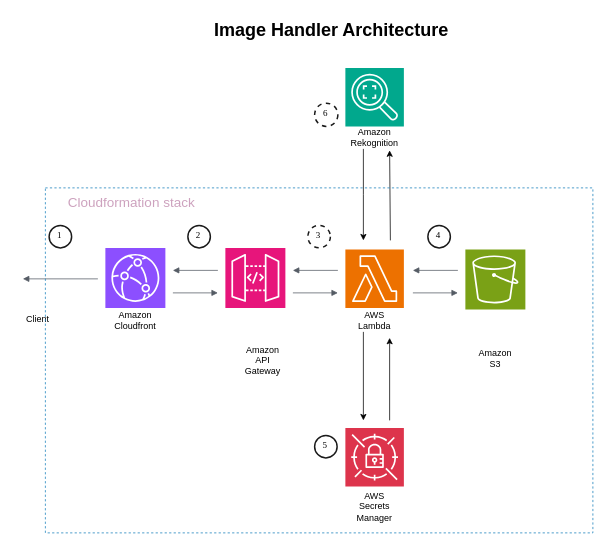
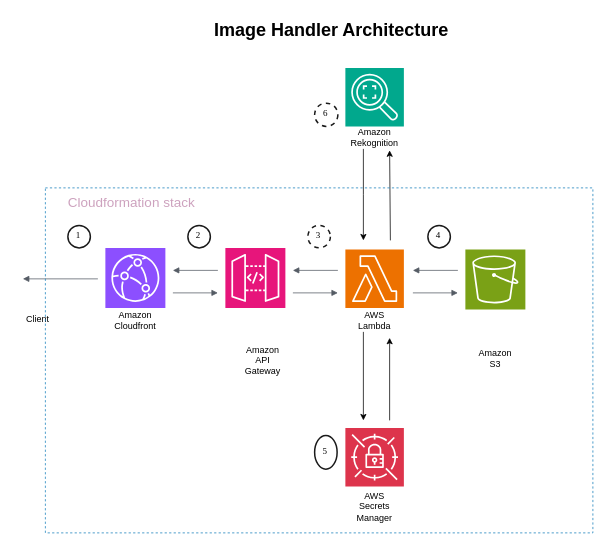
(60, 237) -> (79, 237)
(326, 447) -> (326, 452)
